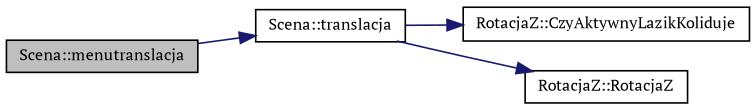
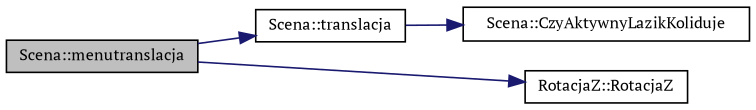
(606, 24) -> (606, 24)
(457, 55) -> (353, 72)
